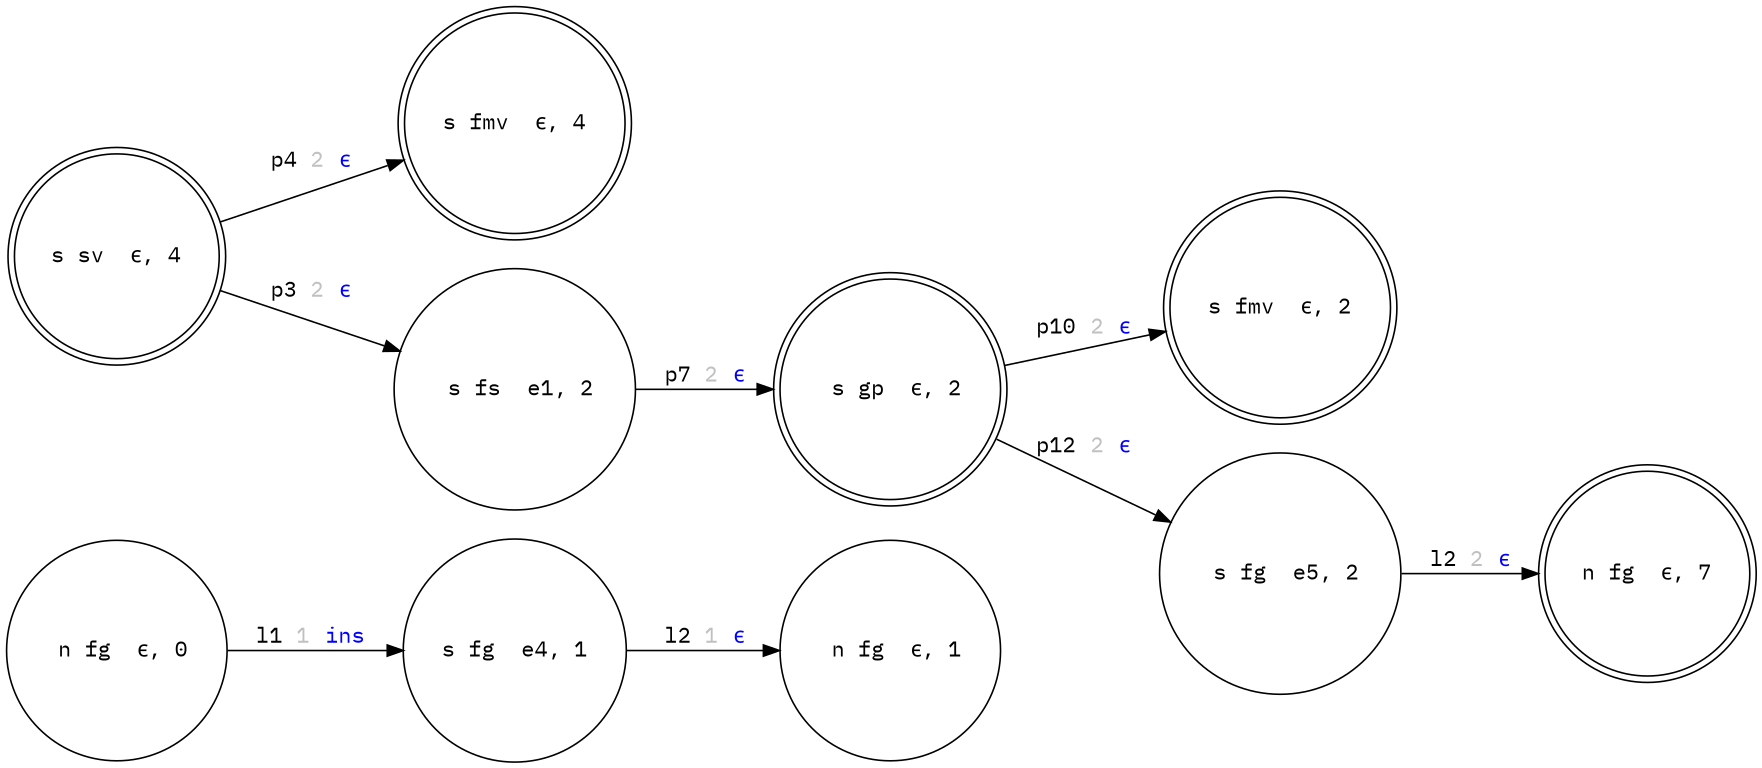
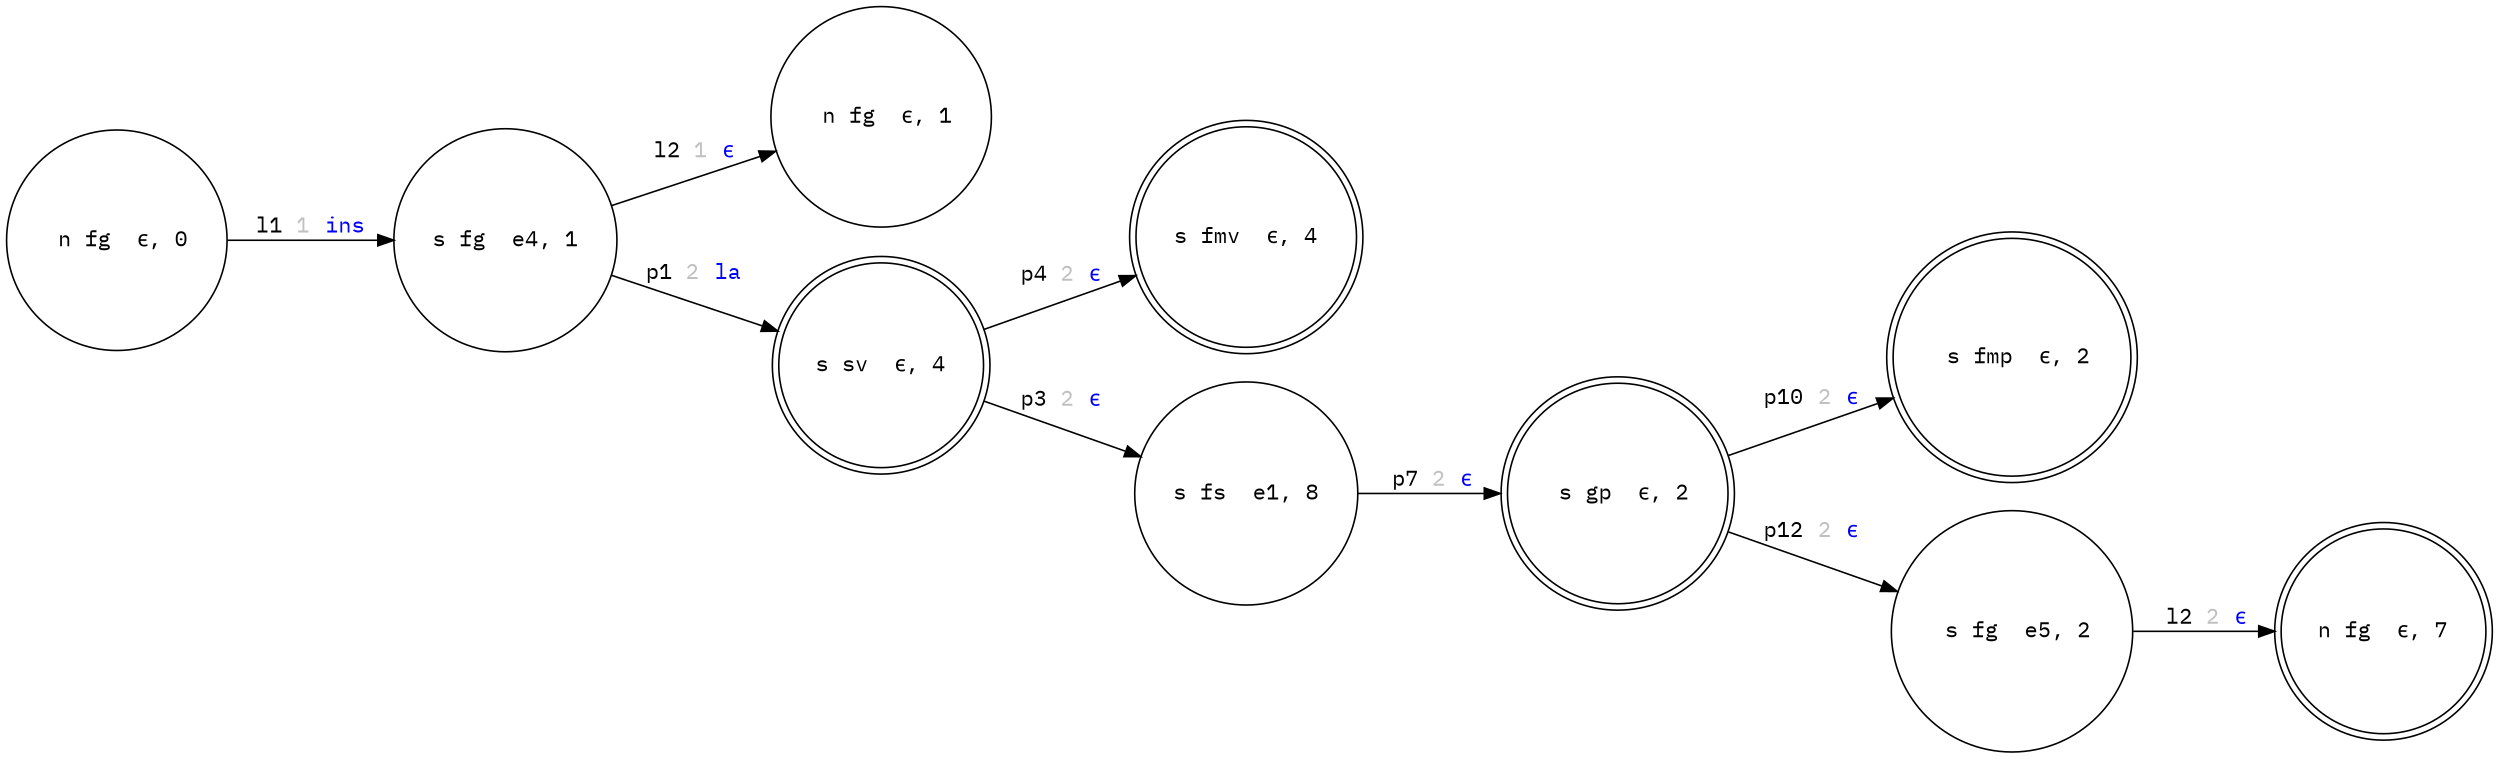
none -> (687, 301)
(1280, 308) -> (2012, 357)
(515, 389) -> (1246, 493)
